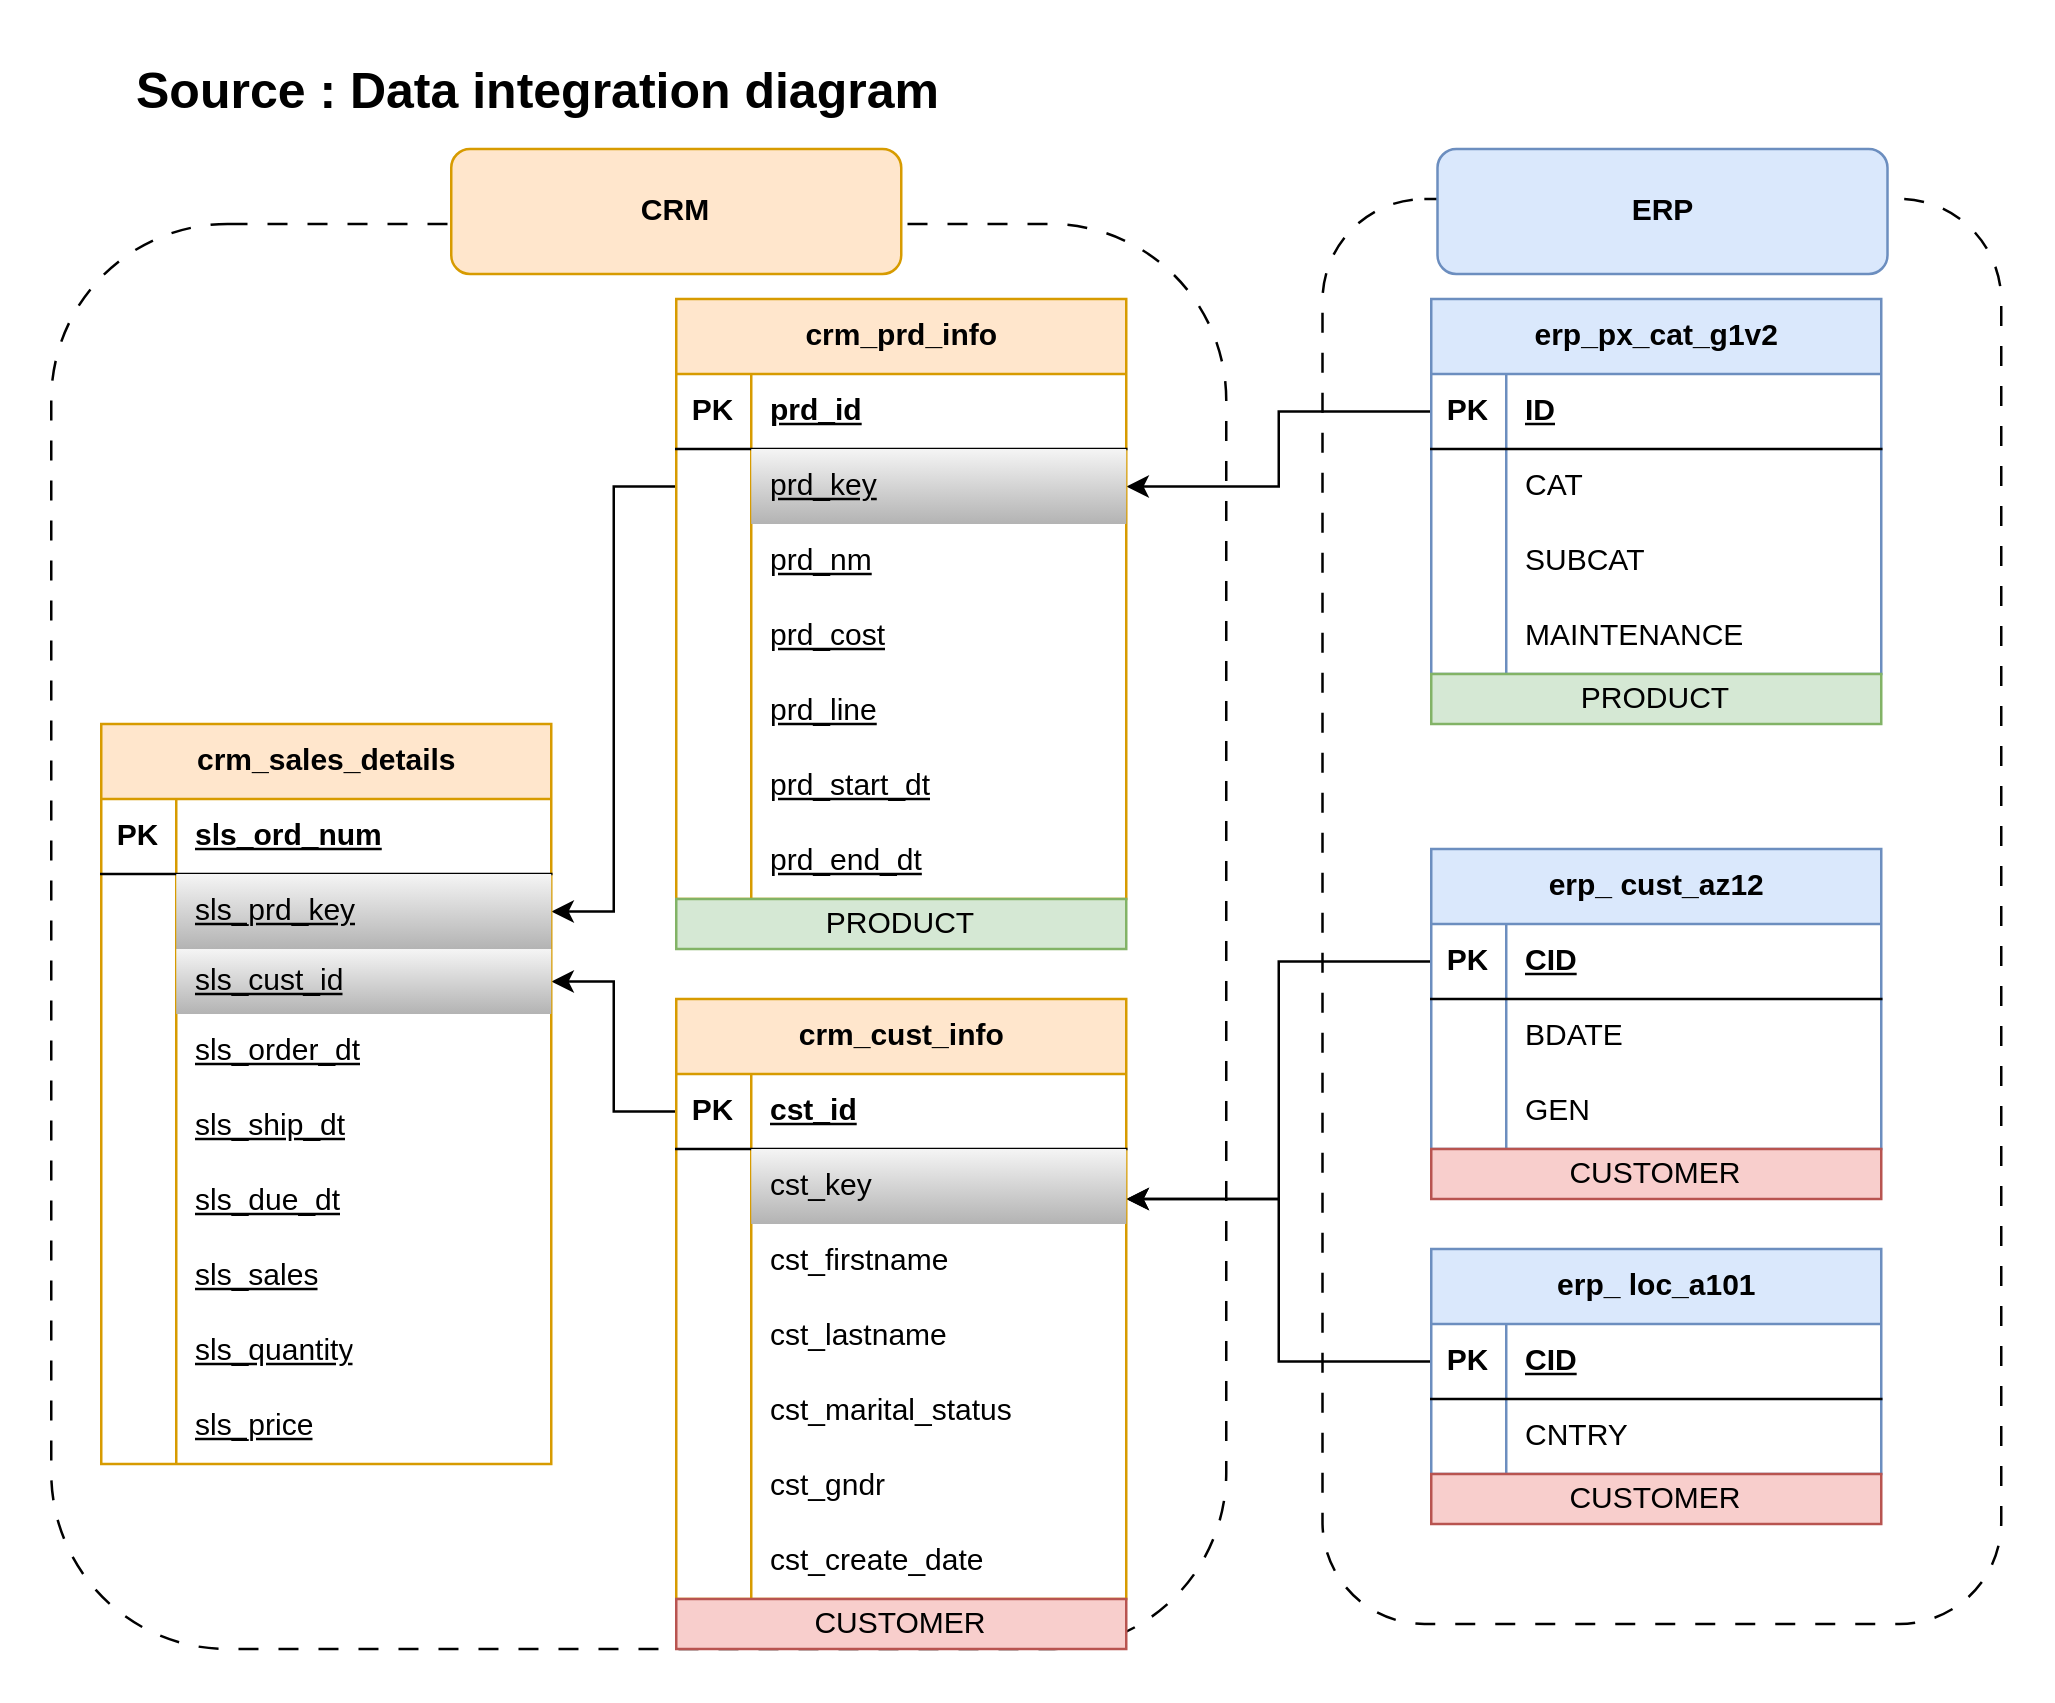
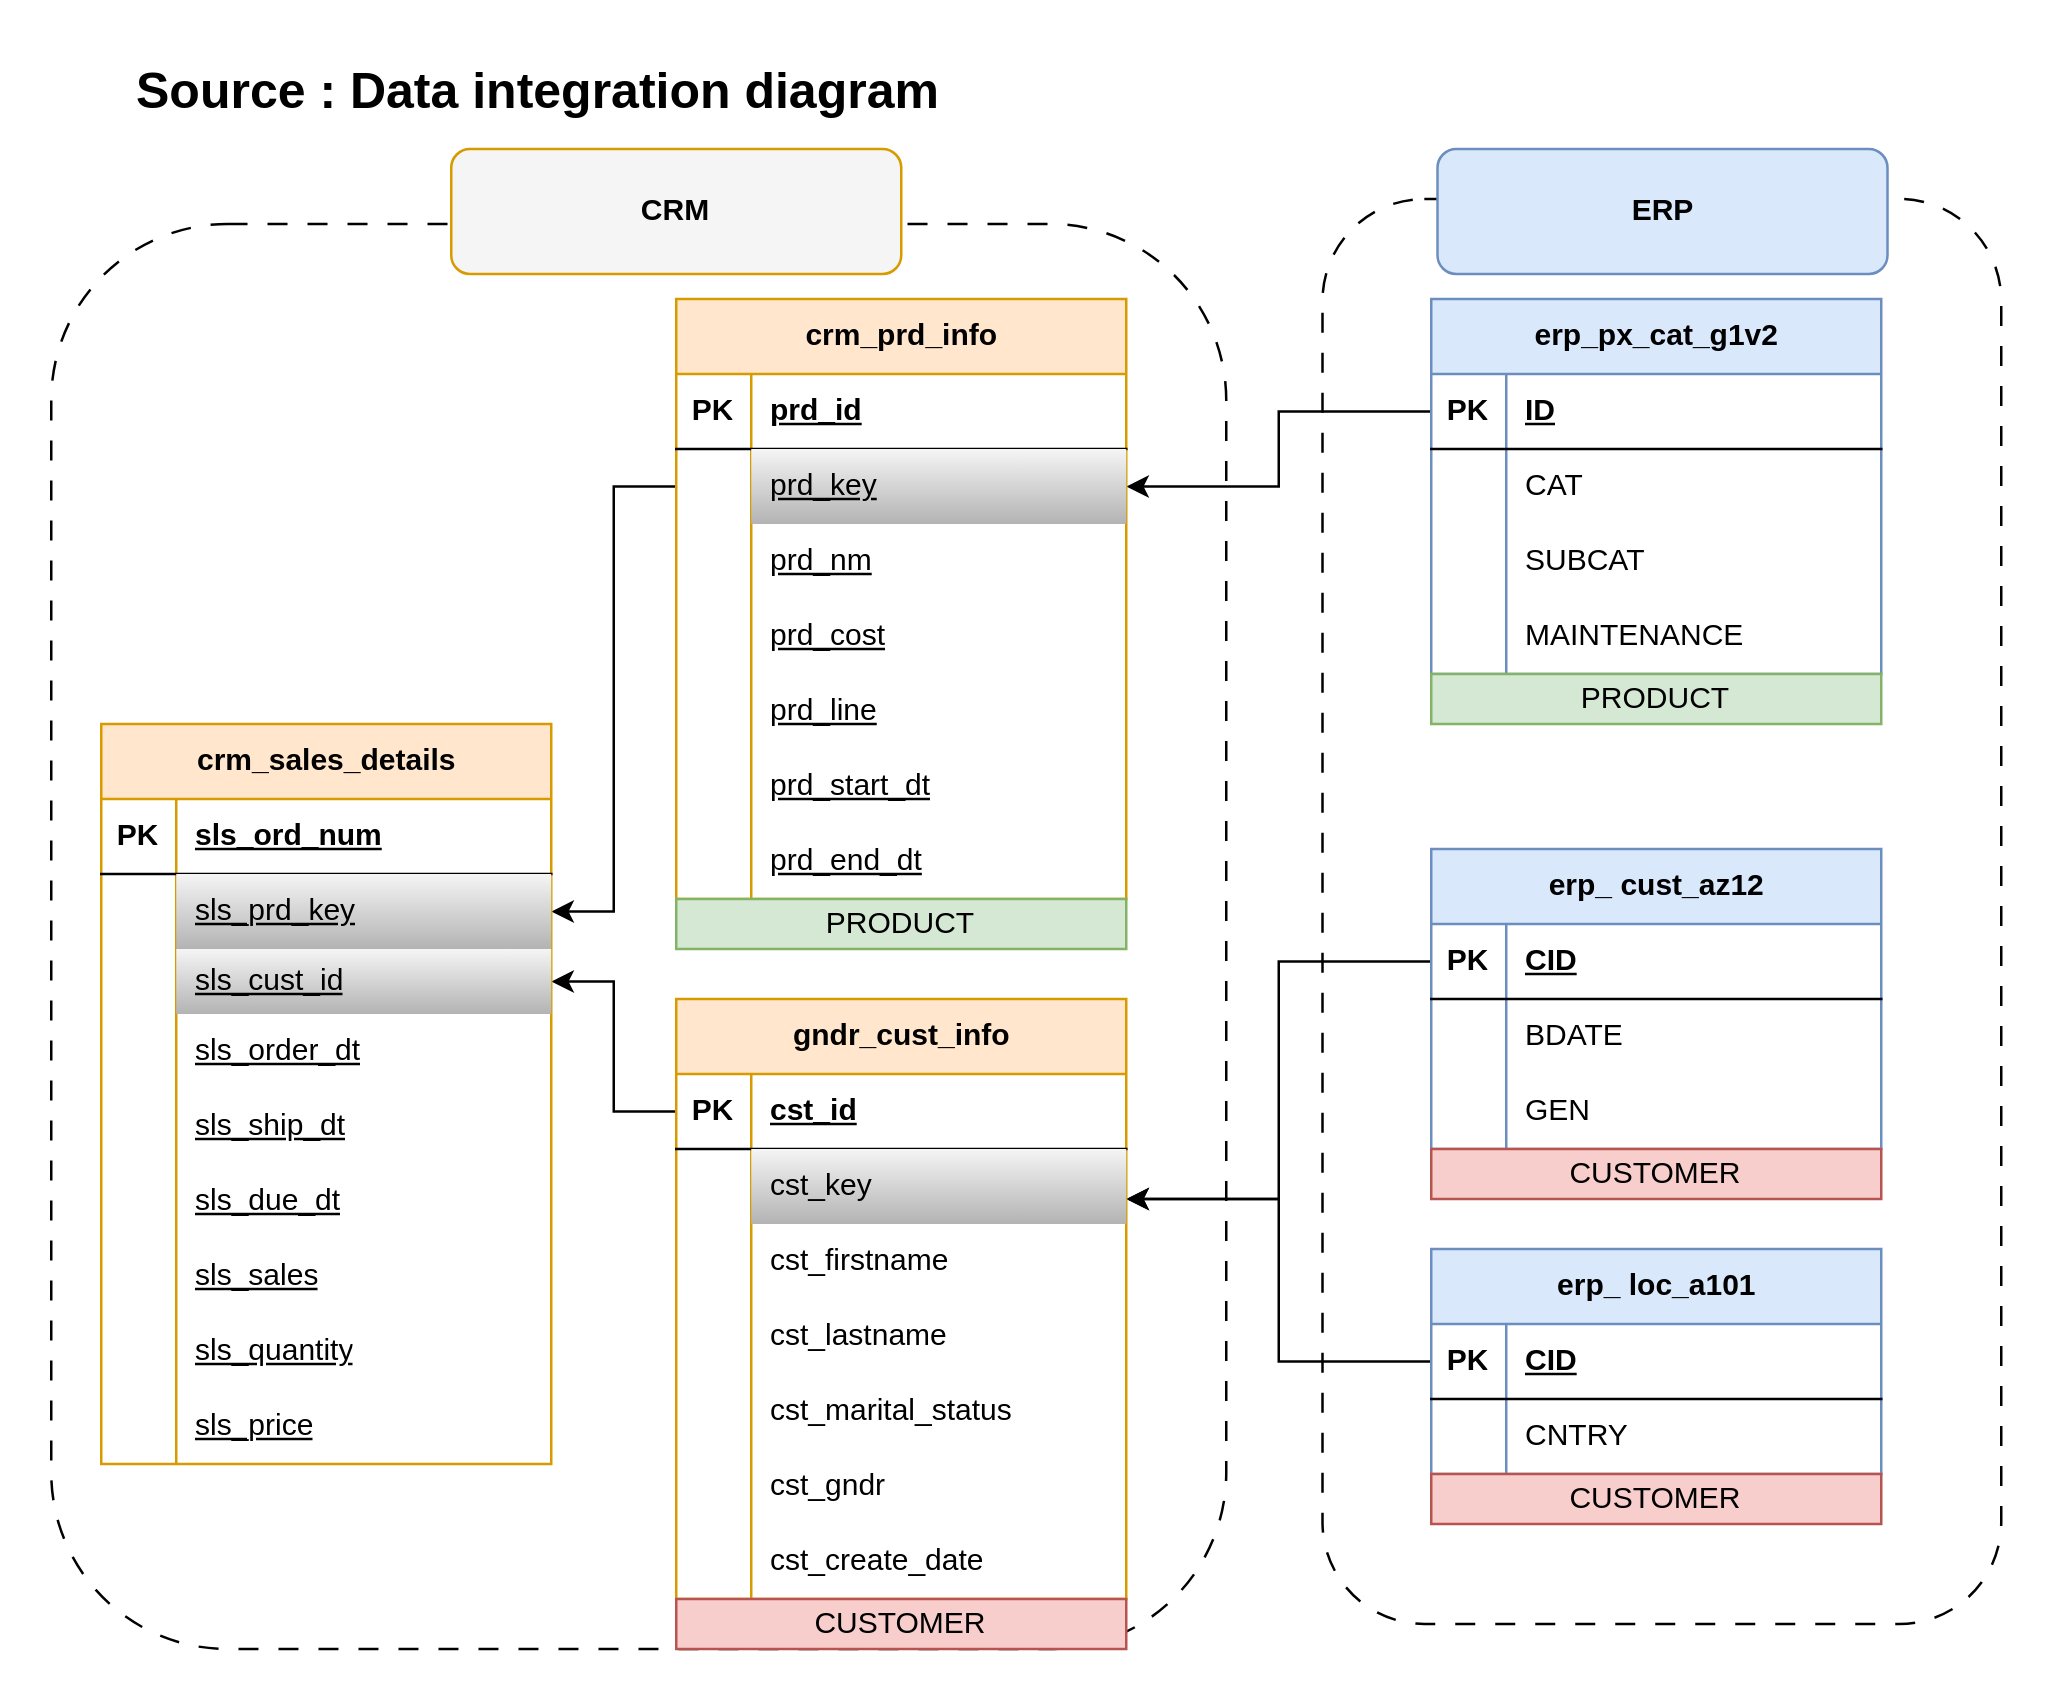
(676, 211) -> (676, 211)
(903, 1036) -> (903, 1036)
